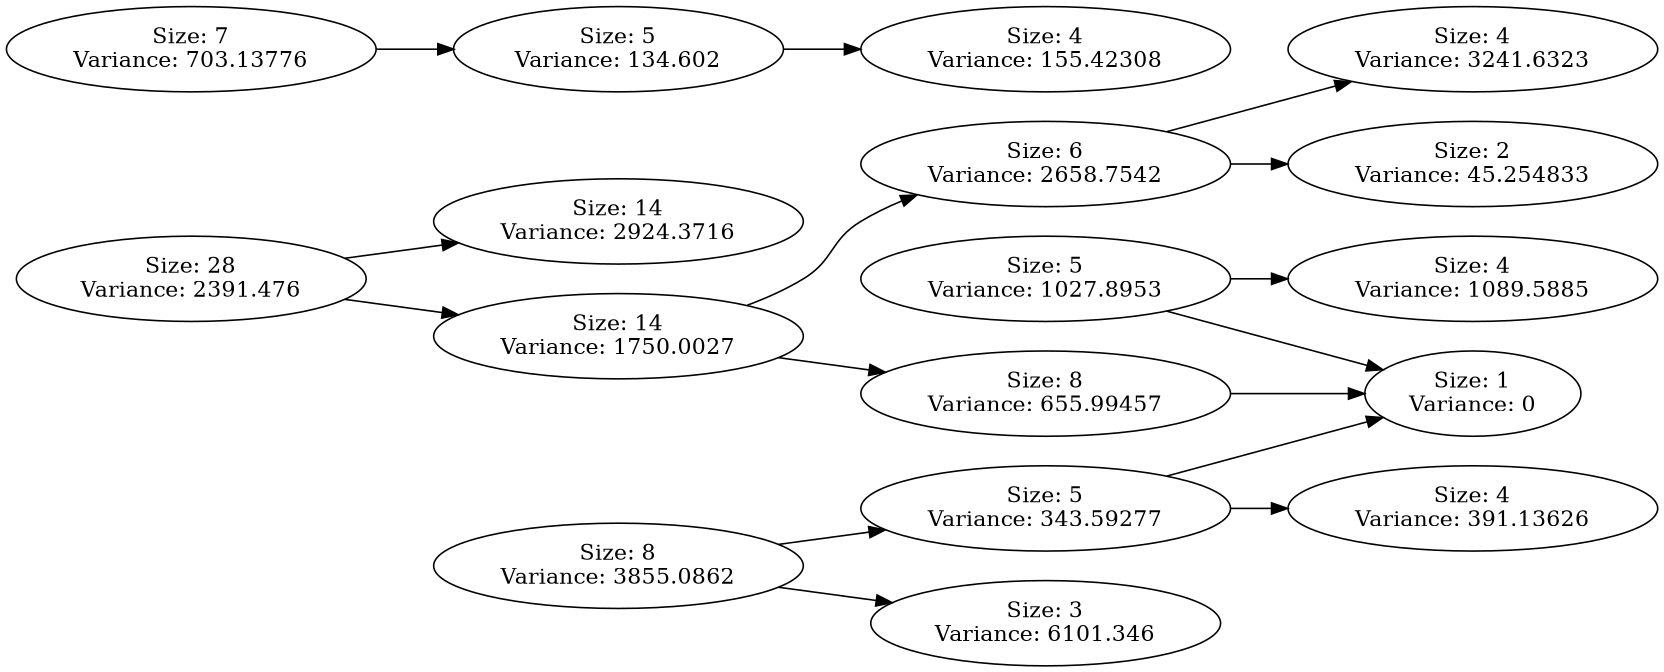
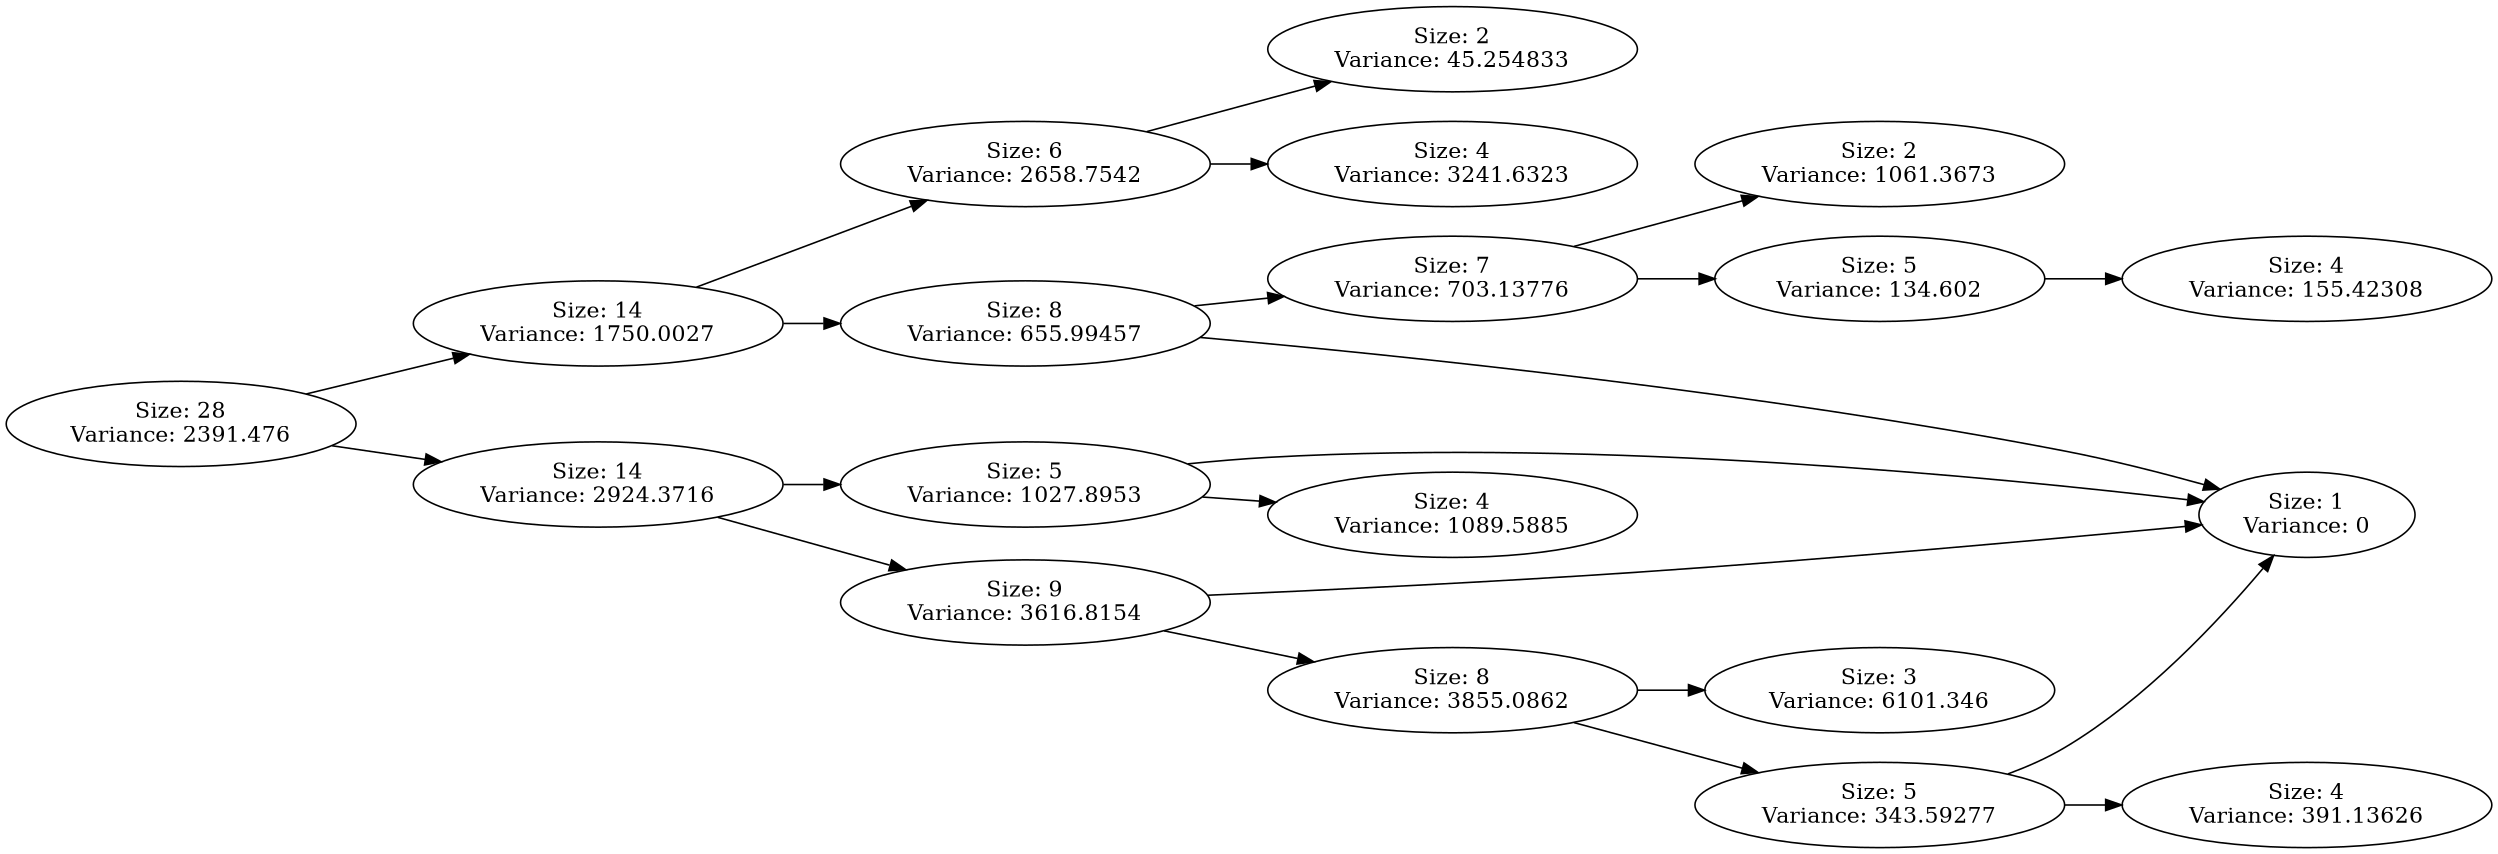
none -> (1880, 164)
none -> (1231, 302)
none -> (803, 485)
none -> (1025, 602)
